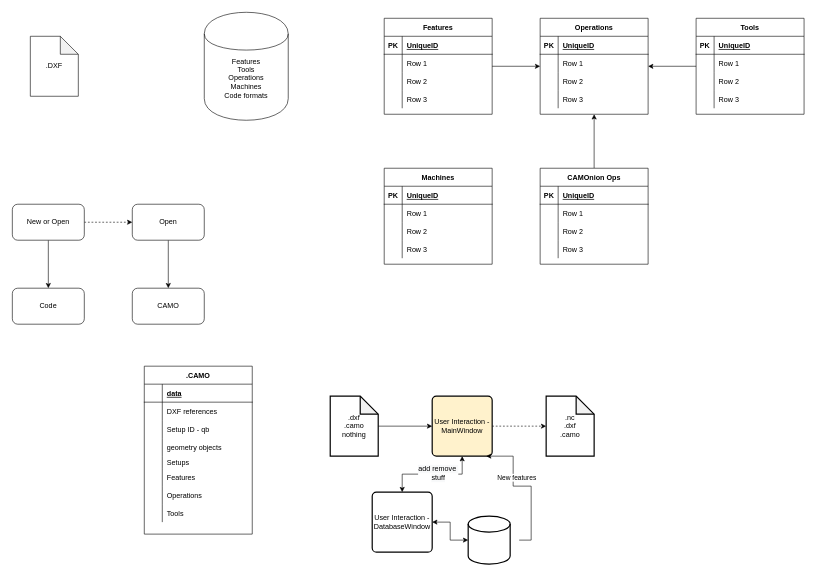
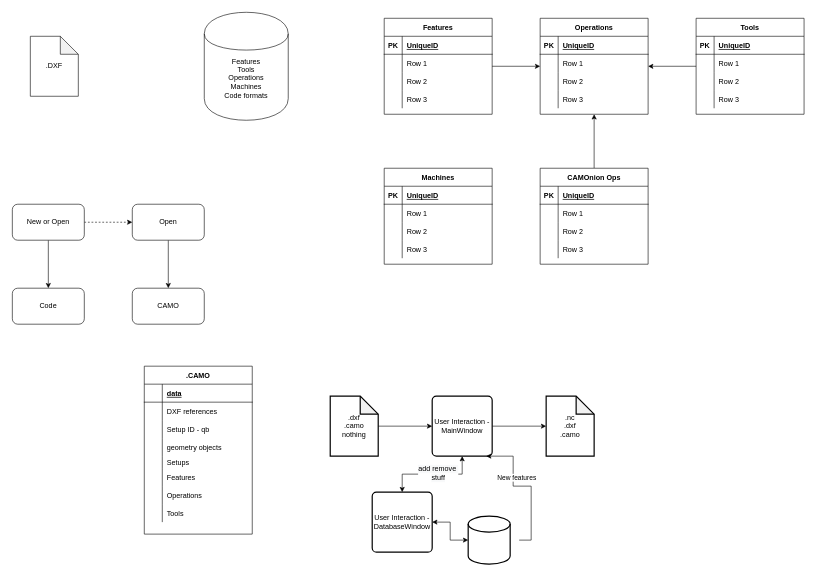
(462, 426) -> (462, 426)
(517, 426) -> (517, 426)
